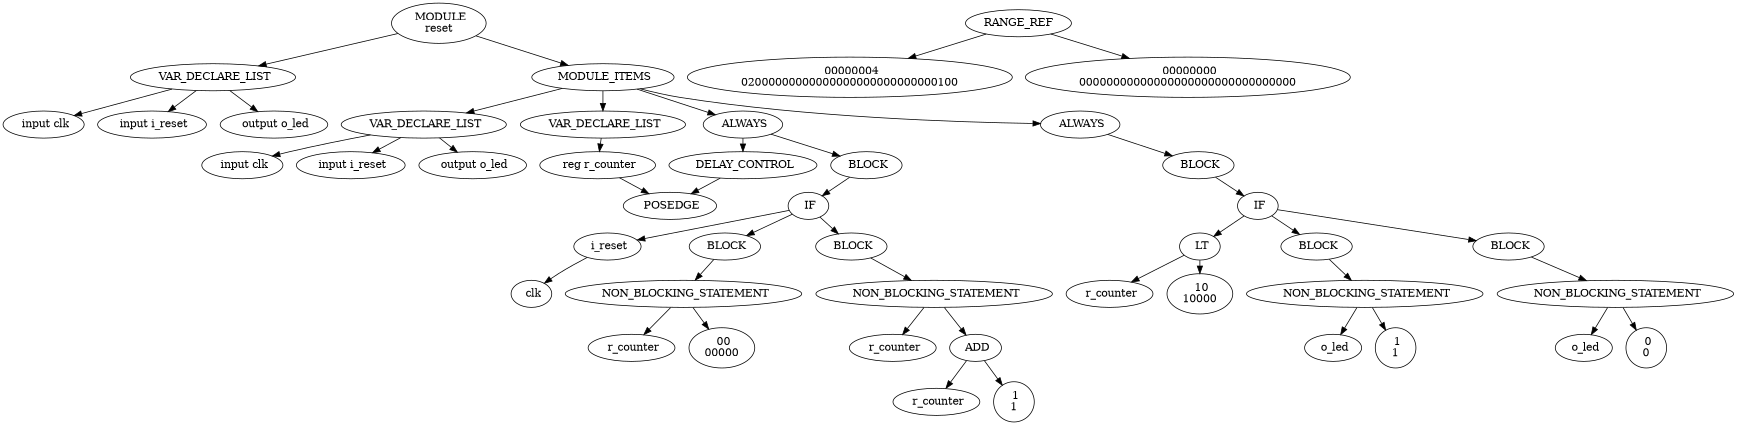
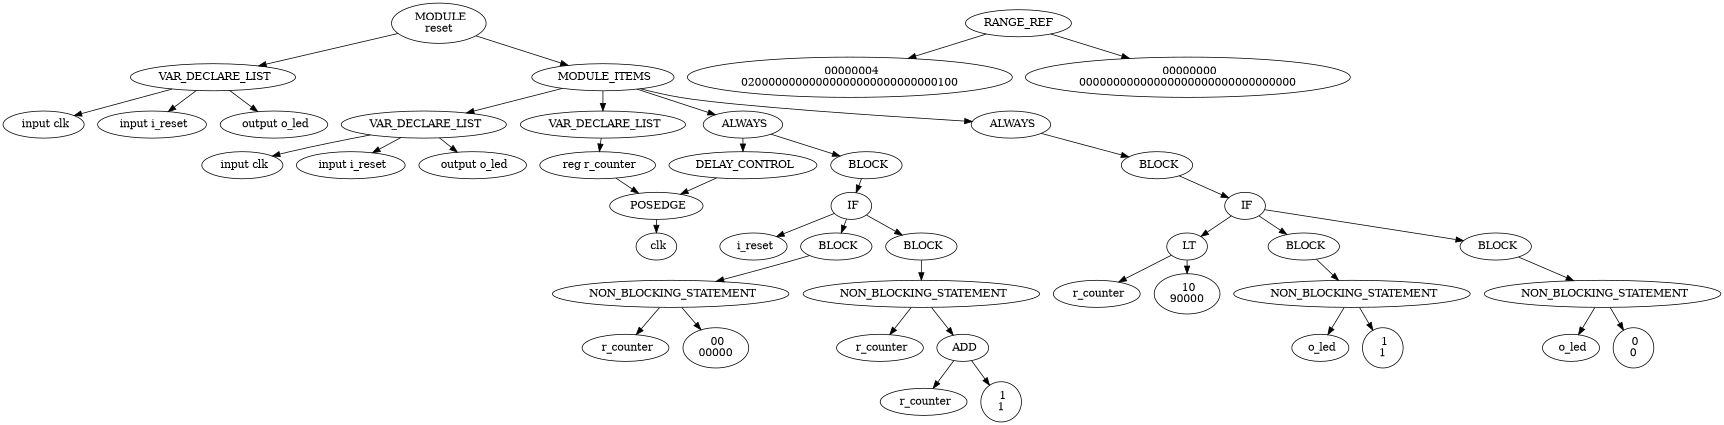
(569, 268) -> (656, 222)
(1200, 299) -> (1187, 299)
